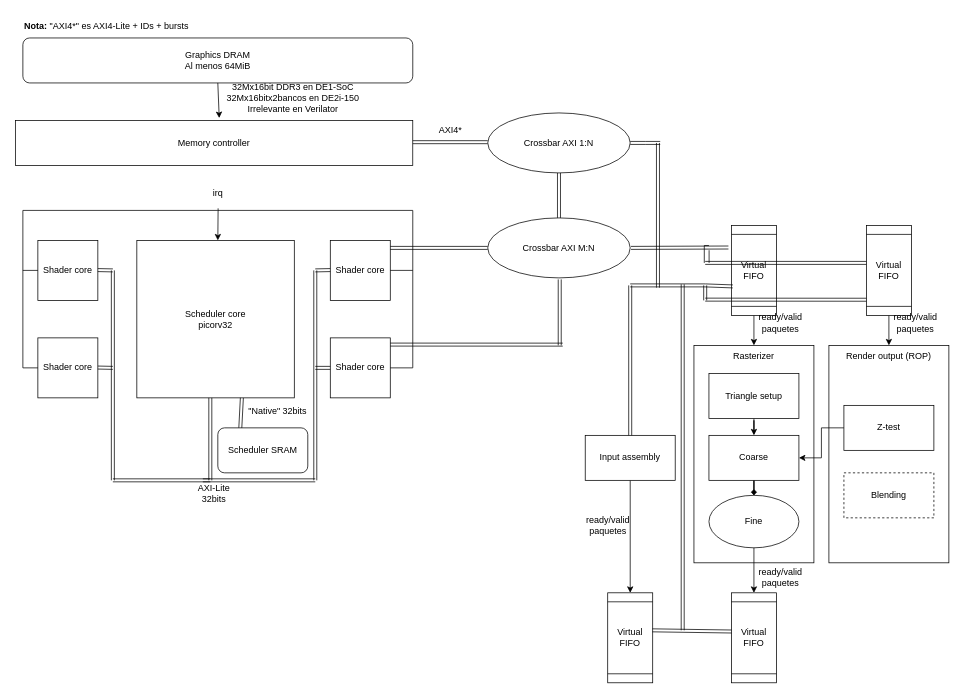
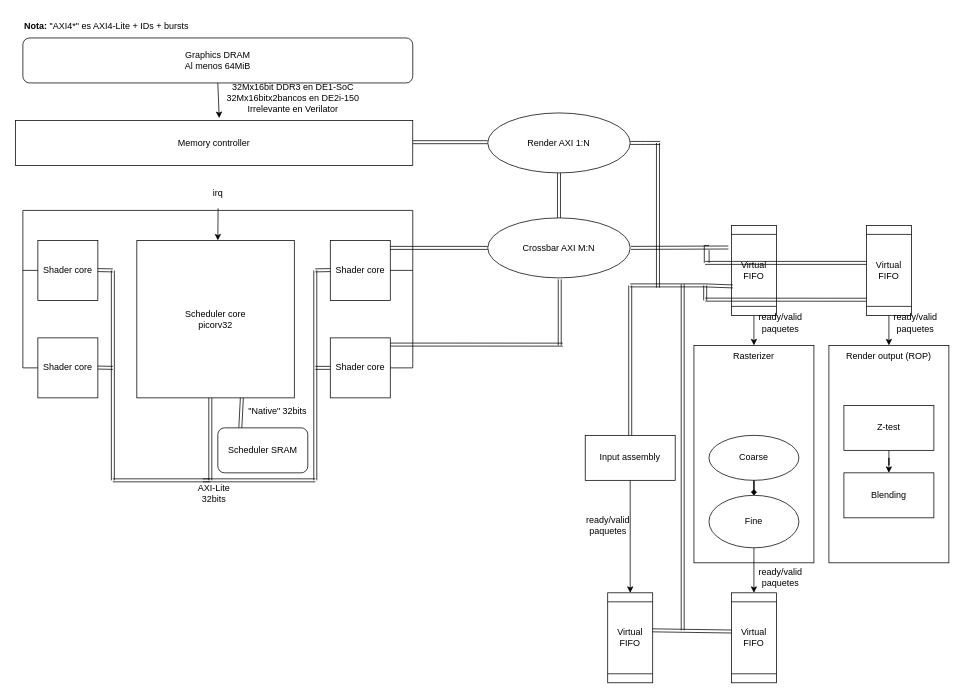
(450, 130) -> none
(559, 143) -> (559, 143)
(754, 396) -> none
(754, 429) -> none
(822, 444) -> (889, 462)
(754, 458) -> (754, 458)
(889, 495) -> (889, 495)
